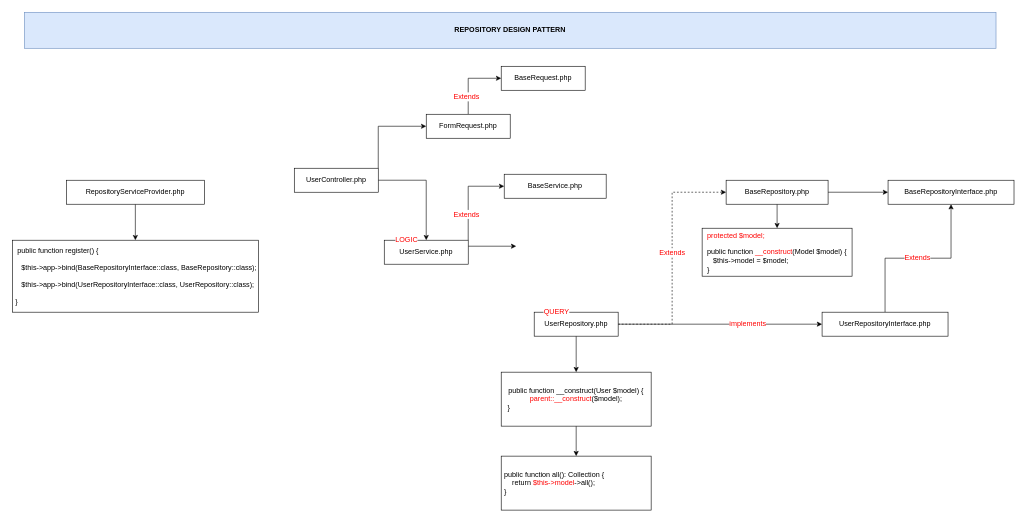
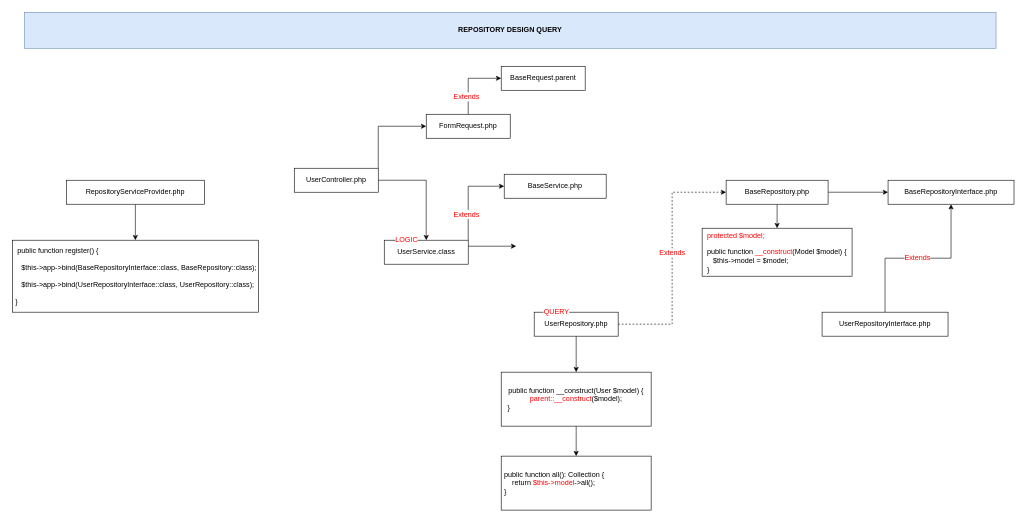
(510, 30) -> (510, 30)
(543, 78) -> (543, 78)
(426, 252) -> (426, 252)
(748, 324) -> none
